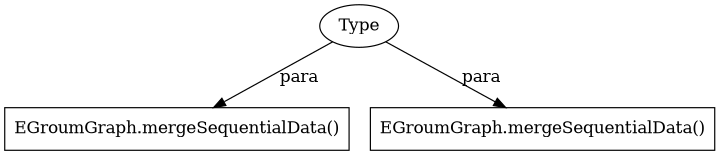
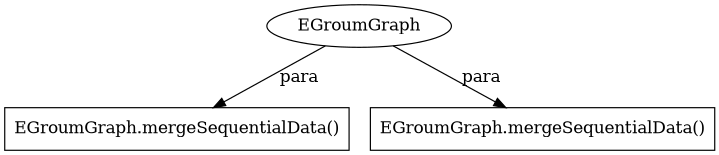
(359, 26) -> (359, 26)
